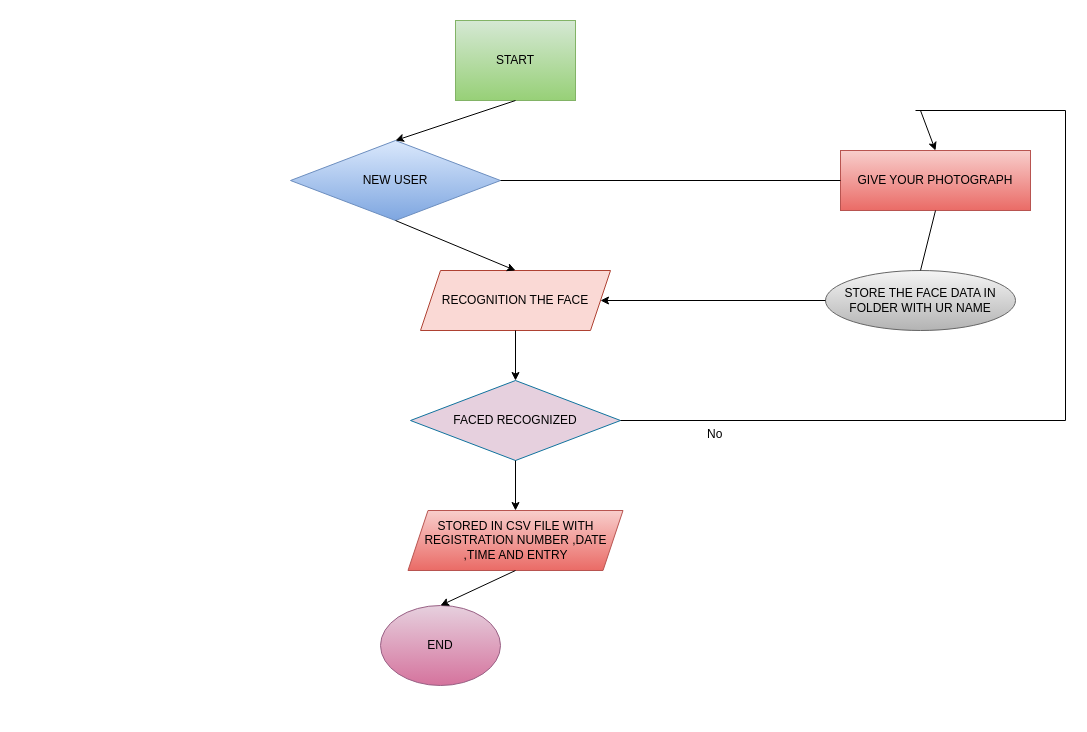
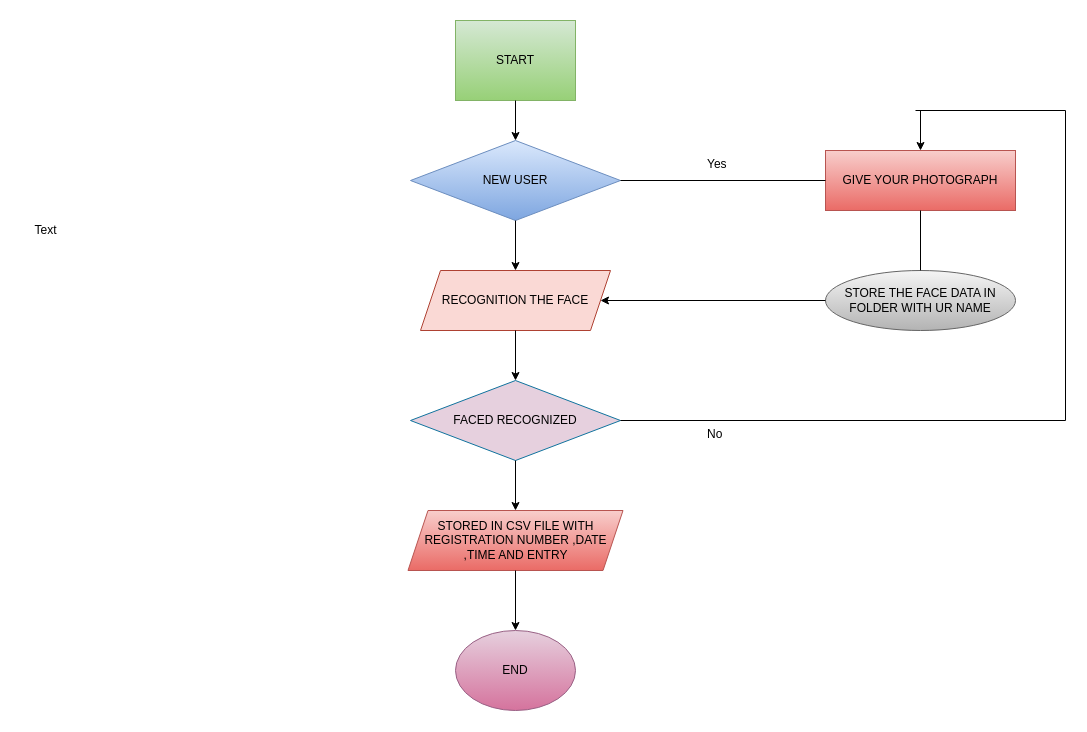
none -> (751, 171)
(396, 181) -> (516, 181)
(936, 181) -> (921, 181)
none -> (46, 231)
(441, 646) -> (516, 671)
